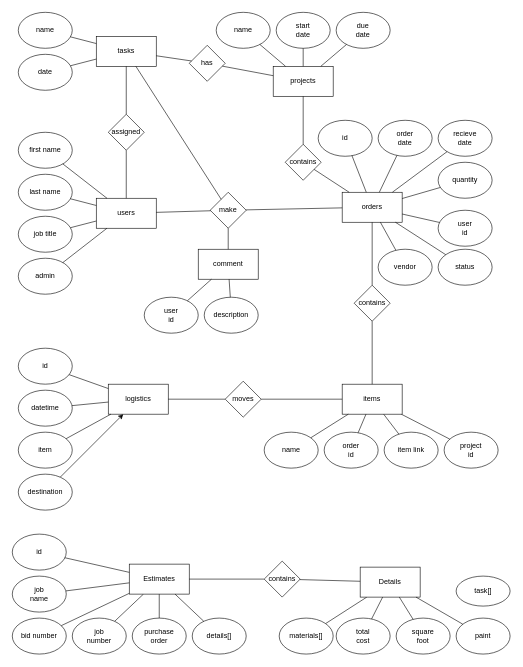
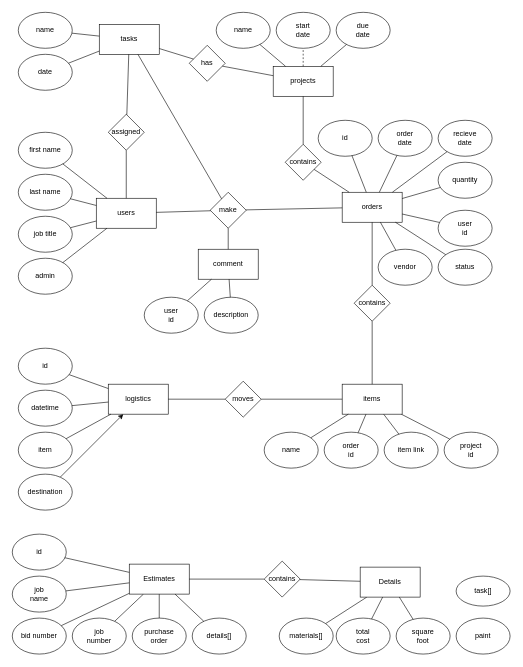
(126, 51) -> (129, 39)
(303, 57) -> (303, 57)
(440, 611) -> none
